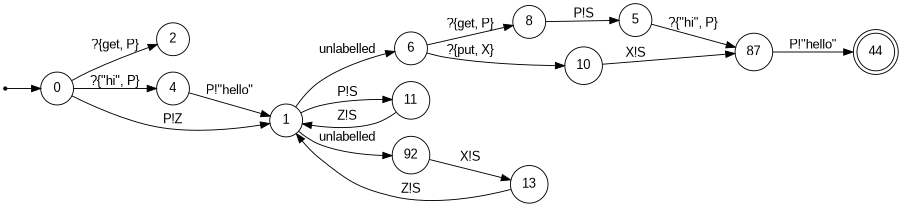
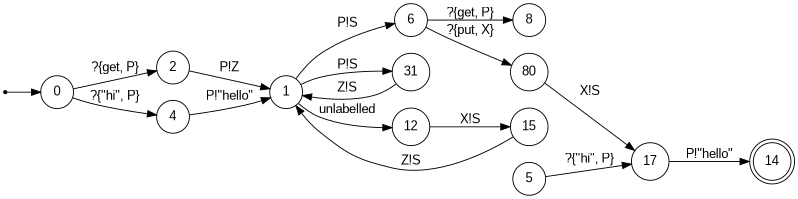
(578, 21) -> none
(347, 50) -> (347, 23)
(754, 52) -> (650, 162)
(876, 52) -> (772, 162)
(584, 66) -> (529, 72)
(411, 100) -> (411, 72)
(163, 128) -> (225, 79)
(411, 155) -> (411, 127)
(529, 184) -> (529, 127)
